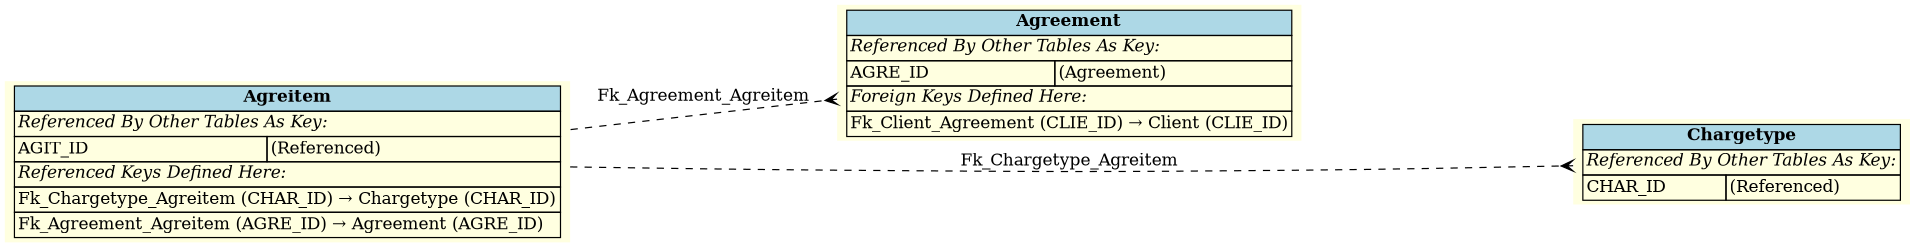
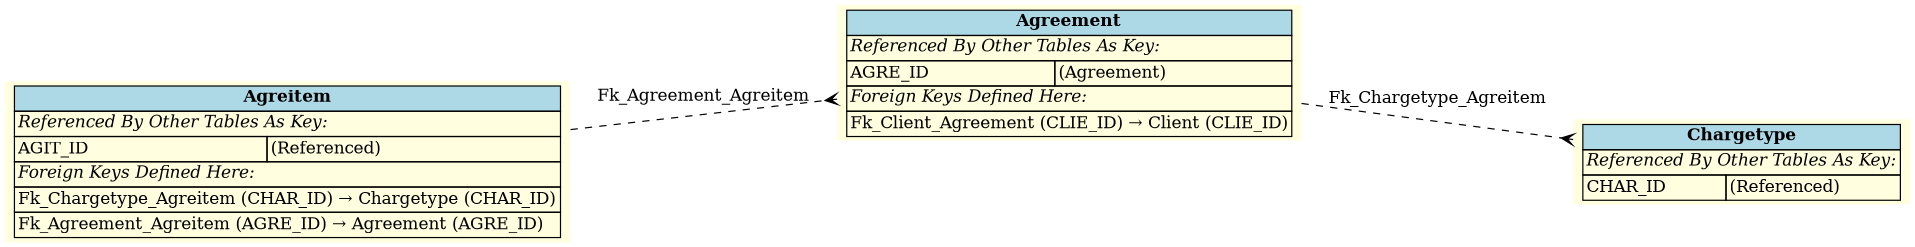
(1066, 172) -> (1431, 121)
(152, 173) -> (137, 173)
